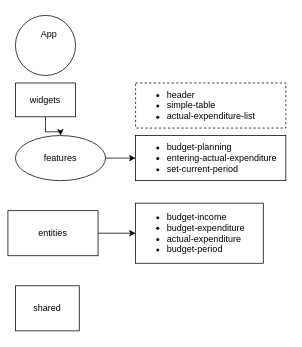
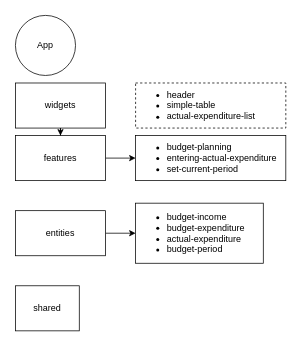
(49, 34) -> (45, 45)
(45, 100) -> (60, 105)
(60, 158) -> (60, 158)
(53, 233) -> (60, 233)
